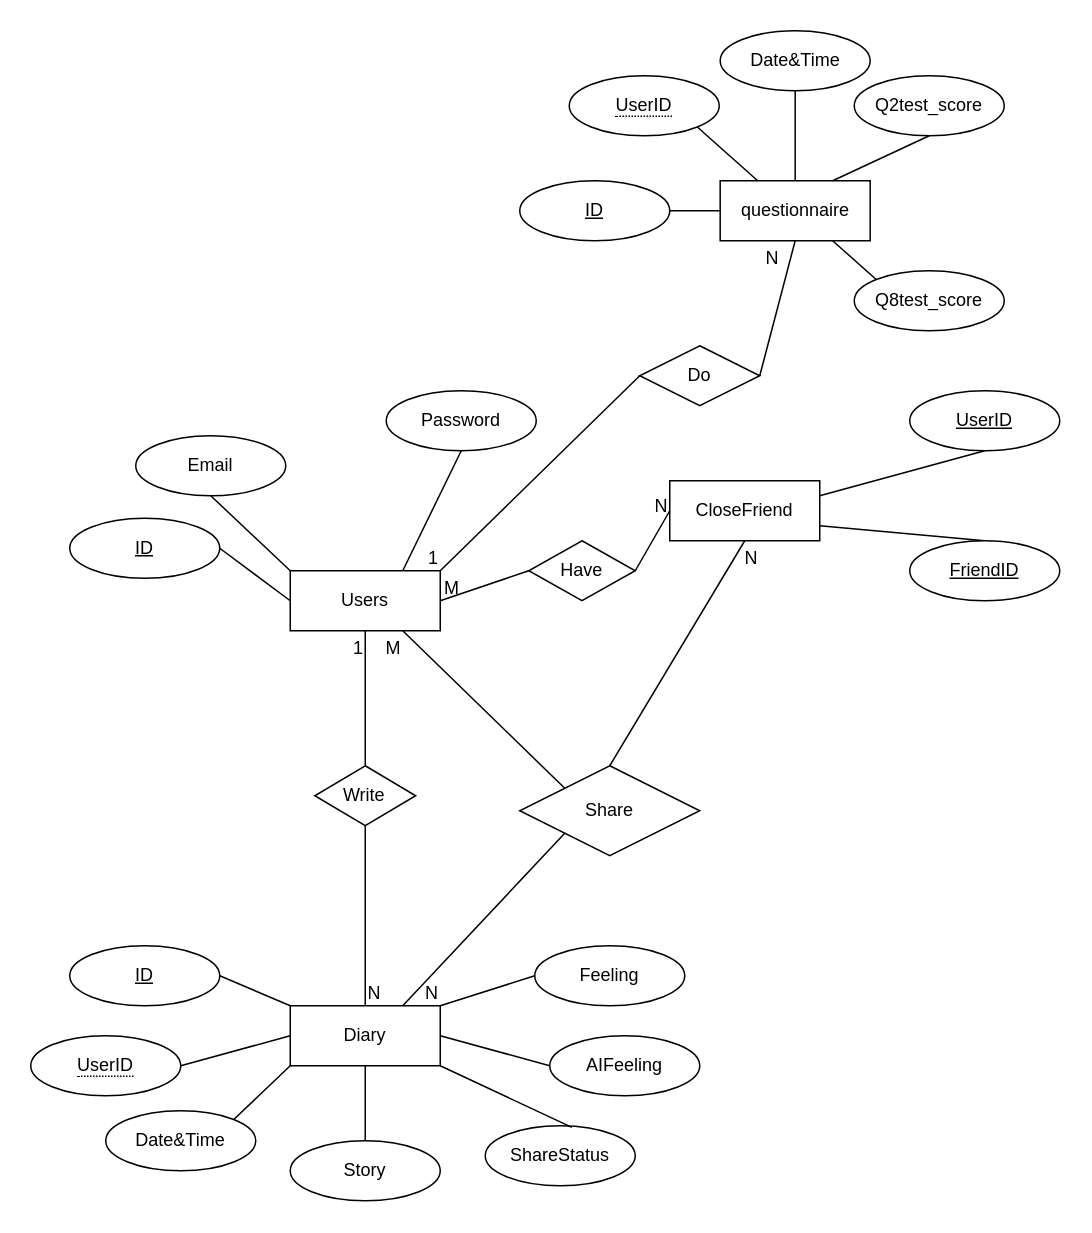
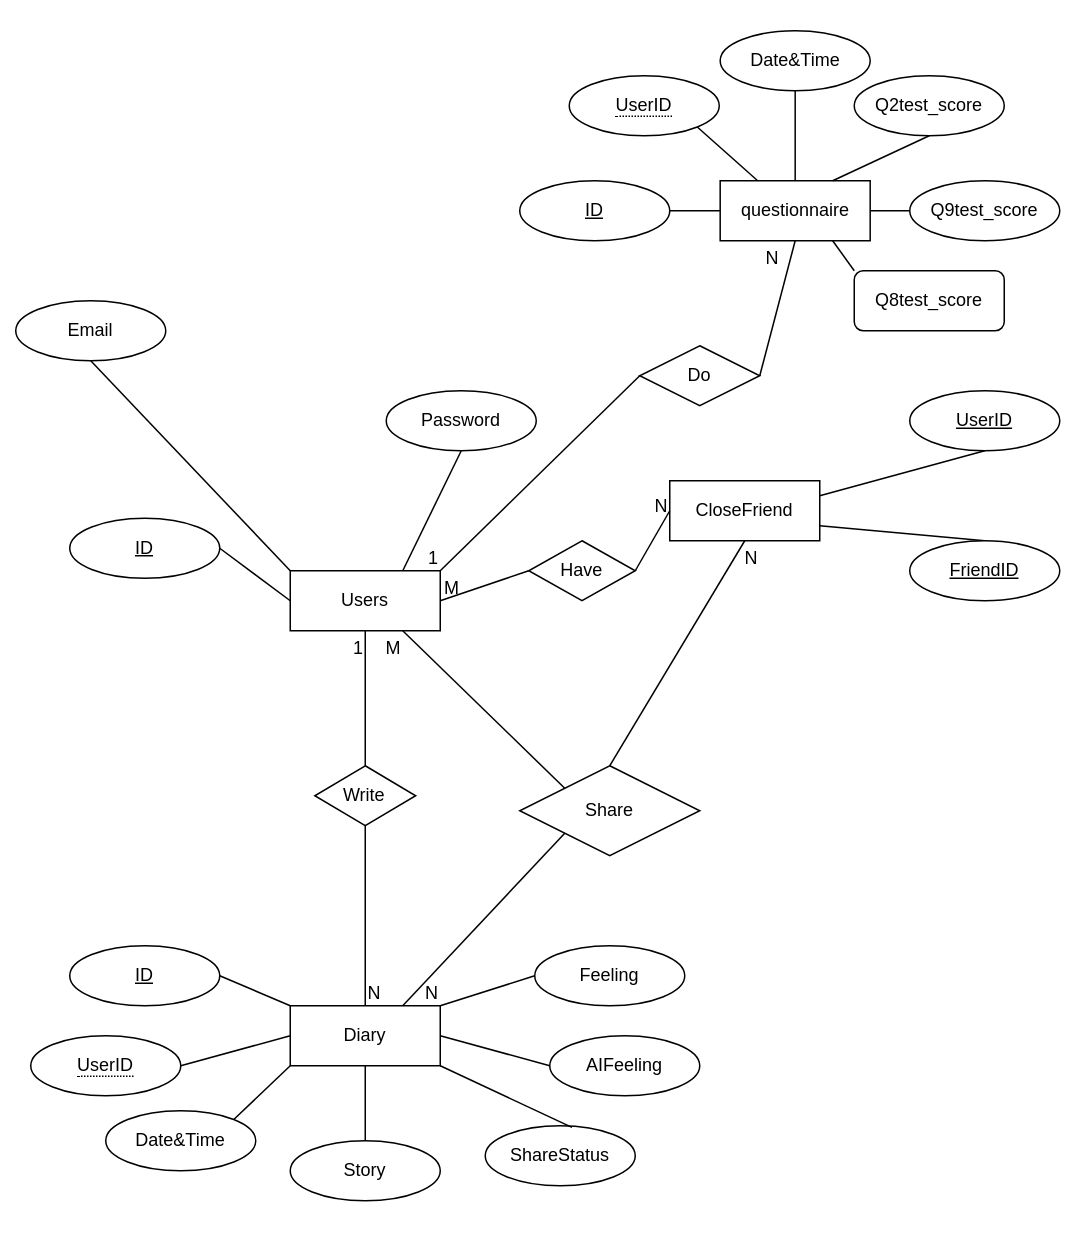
none -> (890, 211)
none -> (985, 211)
(929, 301) -> (929, 301)
(211, 466) -> (91, 331)
